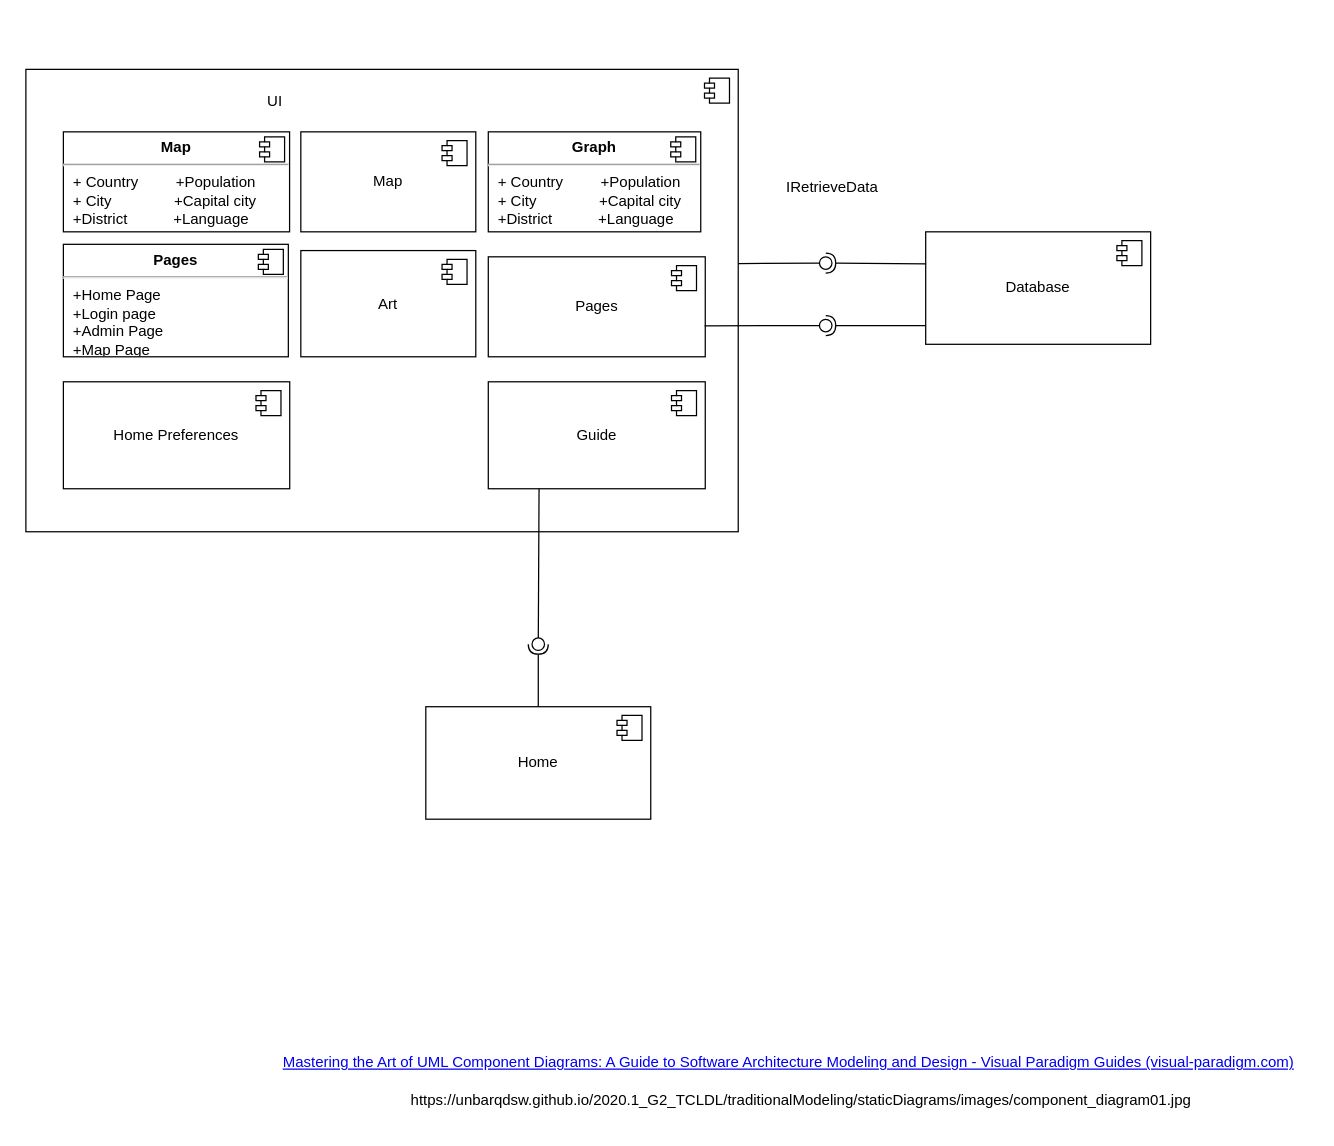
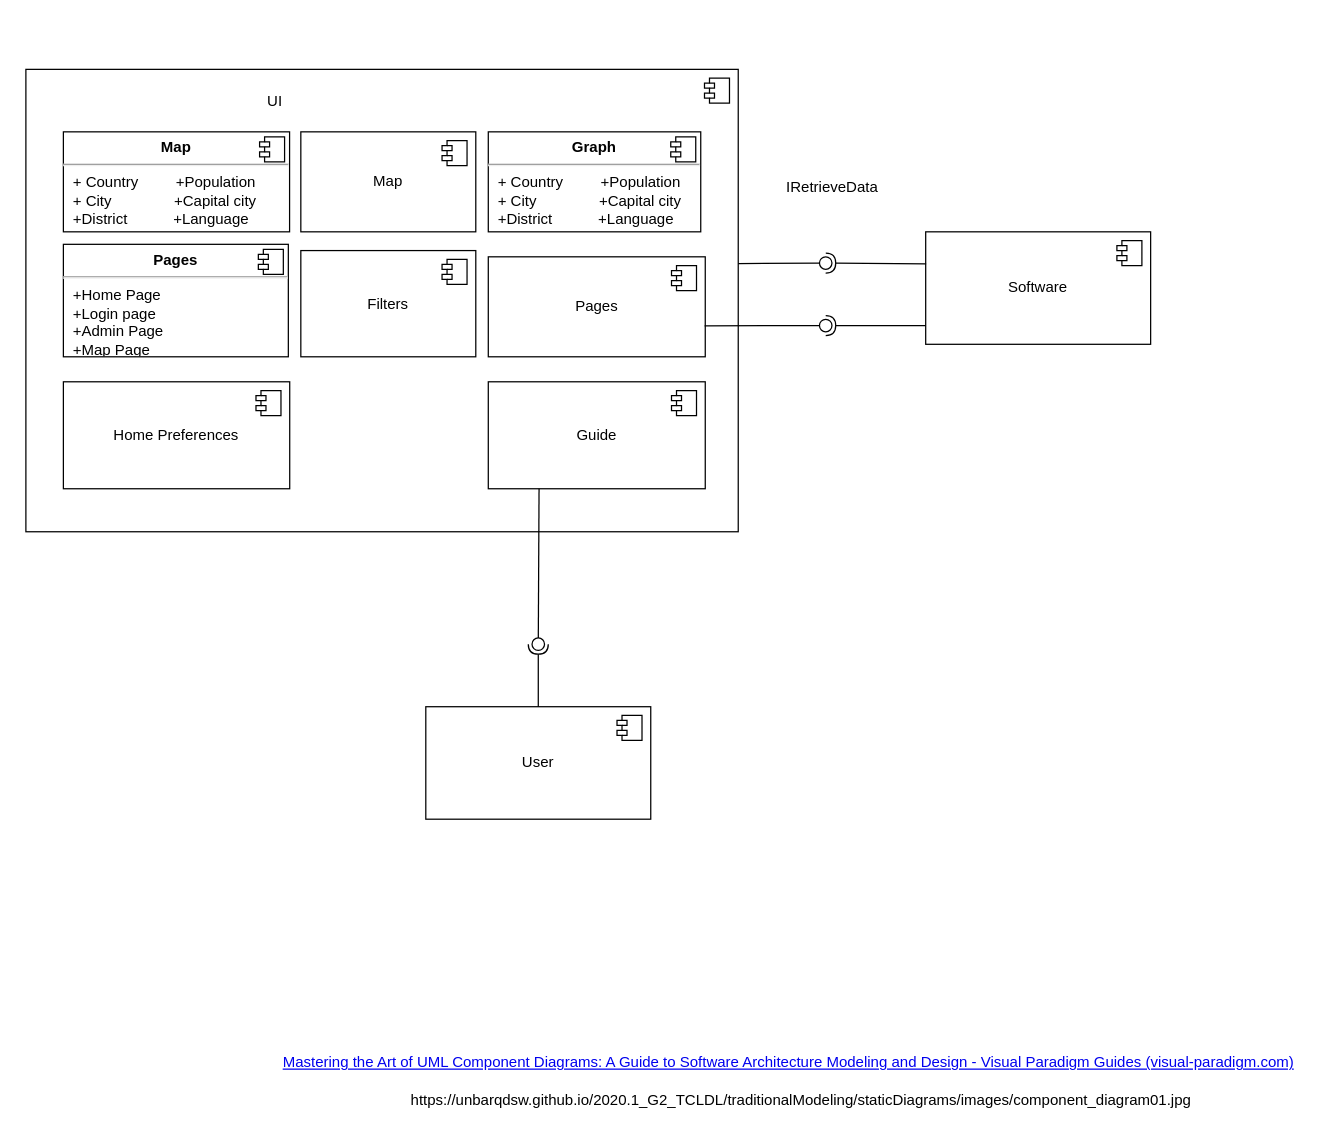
(1038, 288) -> (1038, 288)
(388, 304) -> (388, 304)
(538, 763) -> (538, 763)
